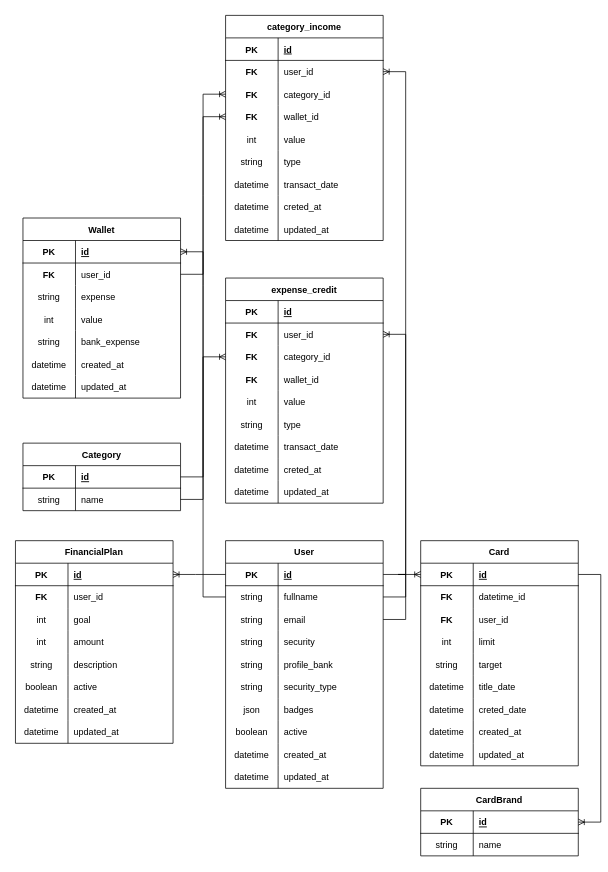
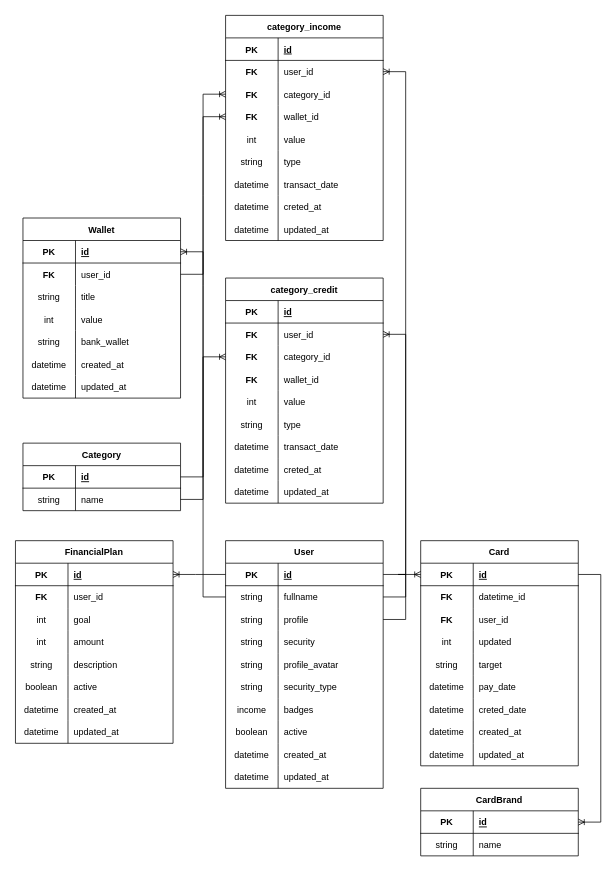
(304, 290) -> (304, 290)
(99, 297) -> (91, 297)
(111, 342) -> (106, 342)
(294, 620) -> (299, 620)
(488, 642) -> (496, 642)
(311, 665) -> (316, 665)
(501, 687) -> (499, 687)
(251, 710) -> (251, 710)
